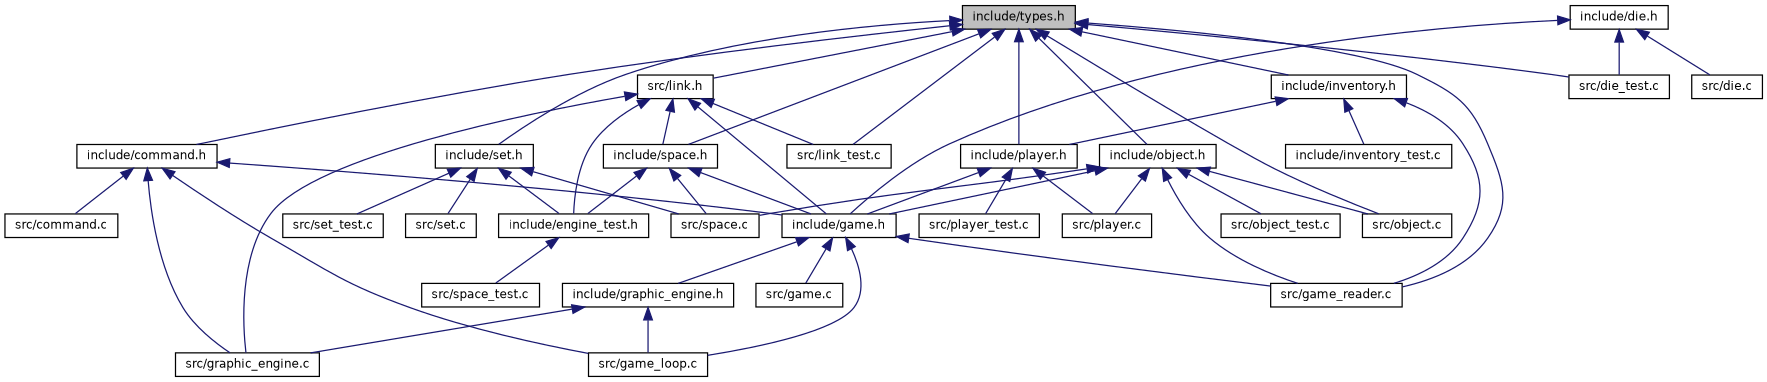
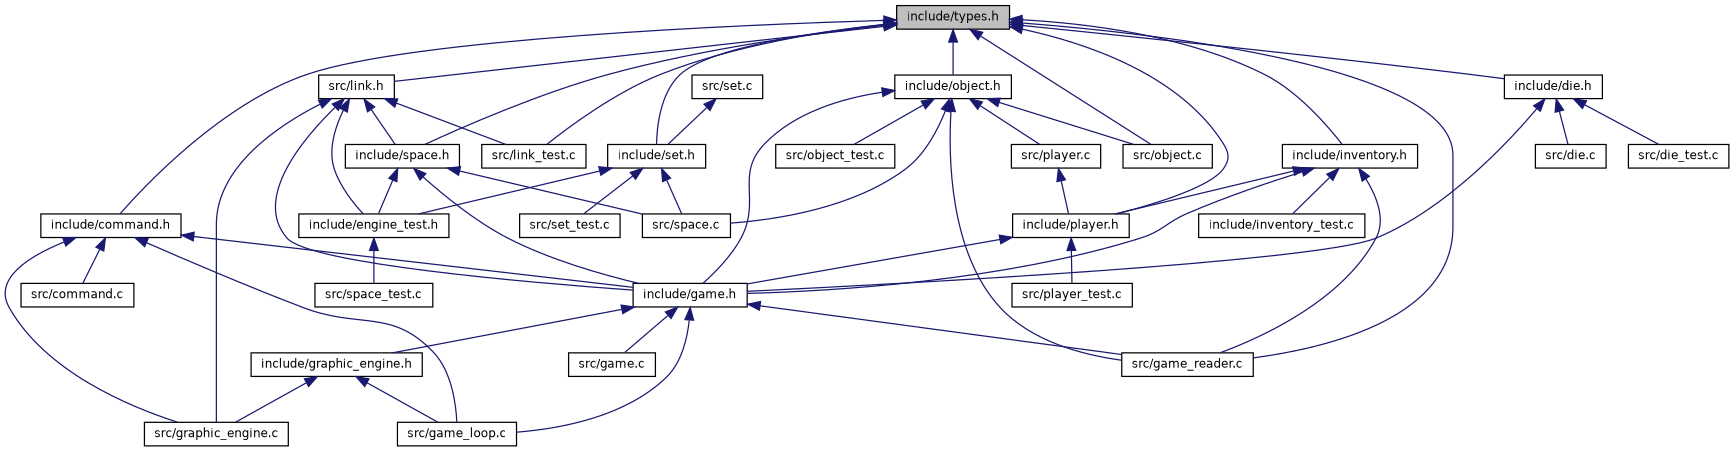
(1377, 53) -> (1300, 55)
(1068, 195) -> (1065, 197)
(459, 196) -> (687, 126)
none -> (1032, 265)
